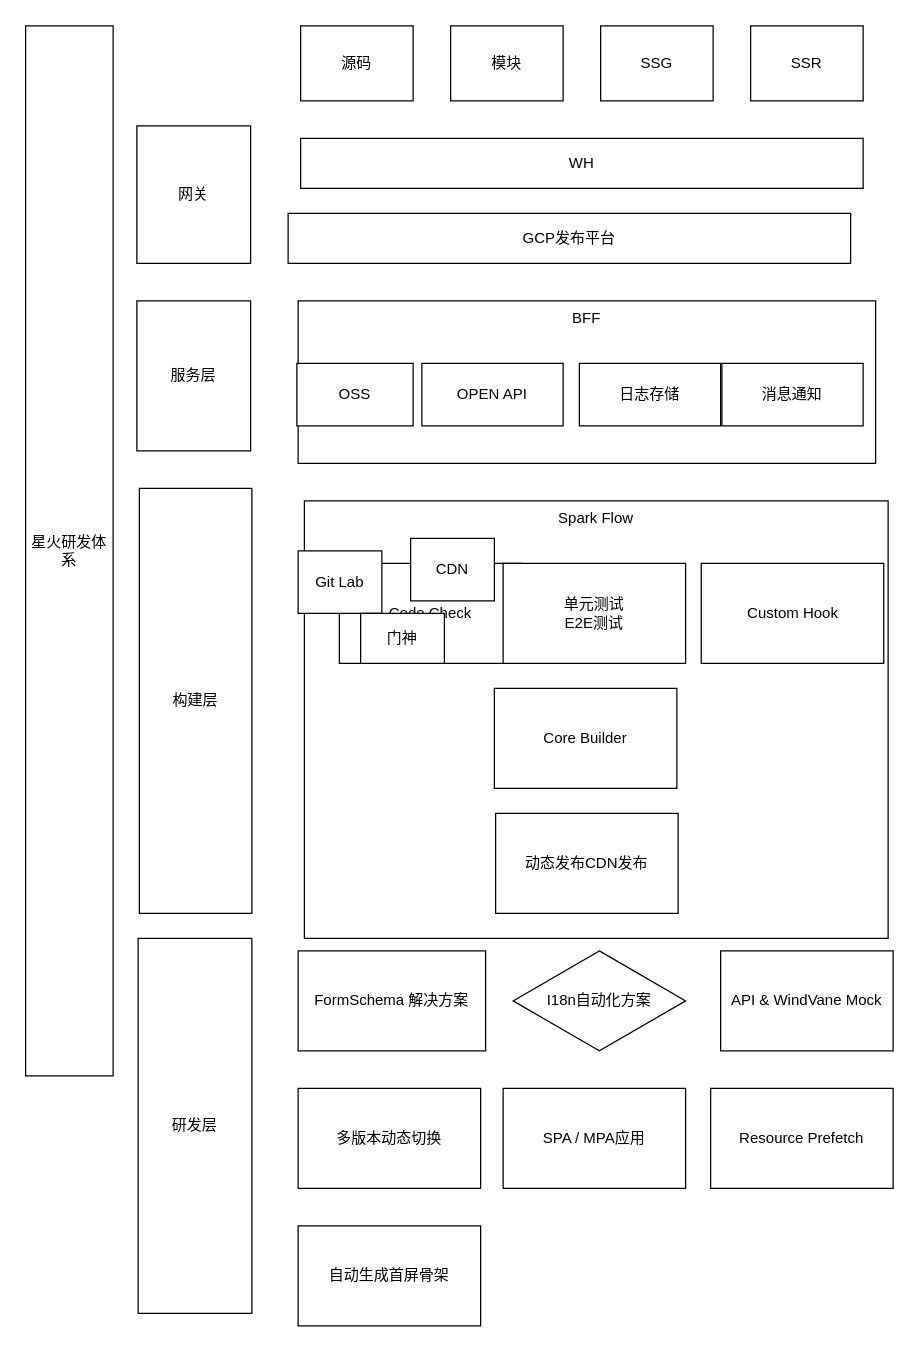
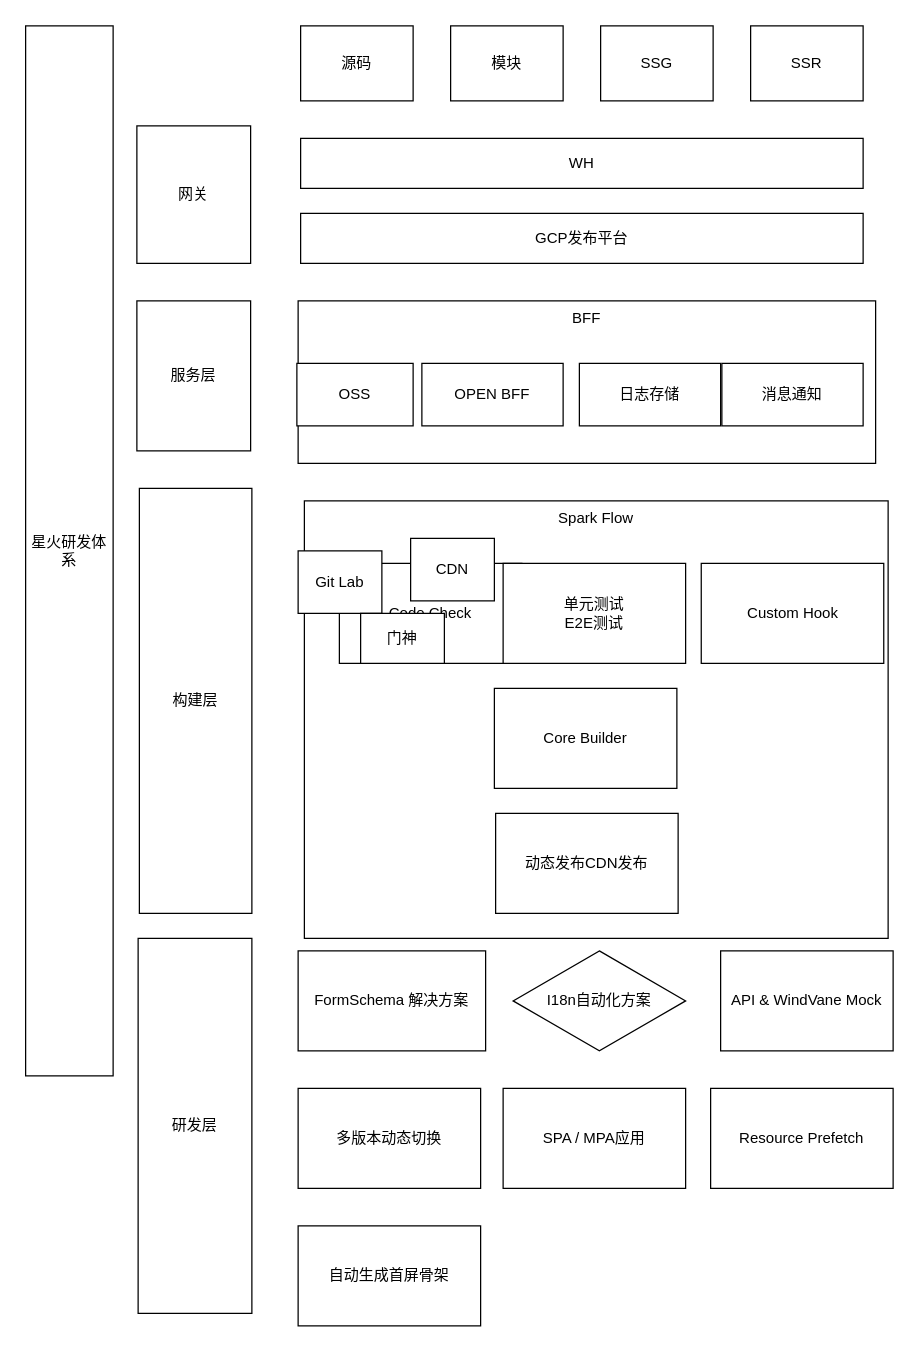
(569, 238) -> (582, 238)
(493, 394) -> (493, 394)
